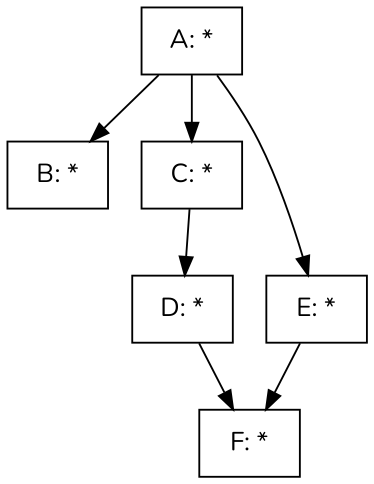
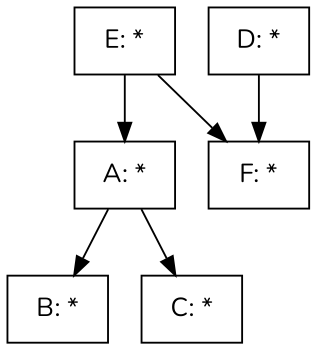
(269, 162) -> (125, 99)
(188, 233) -> none
